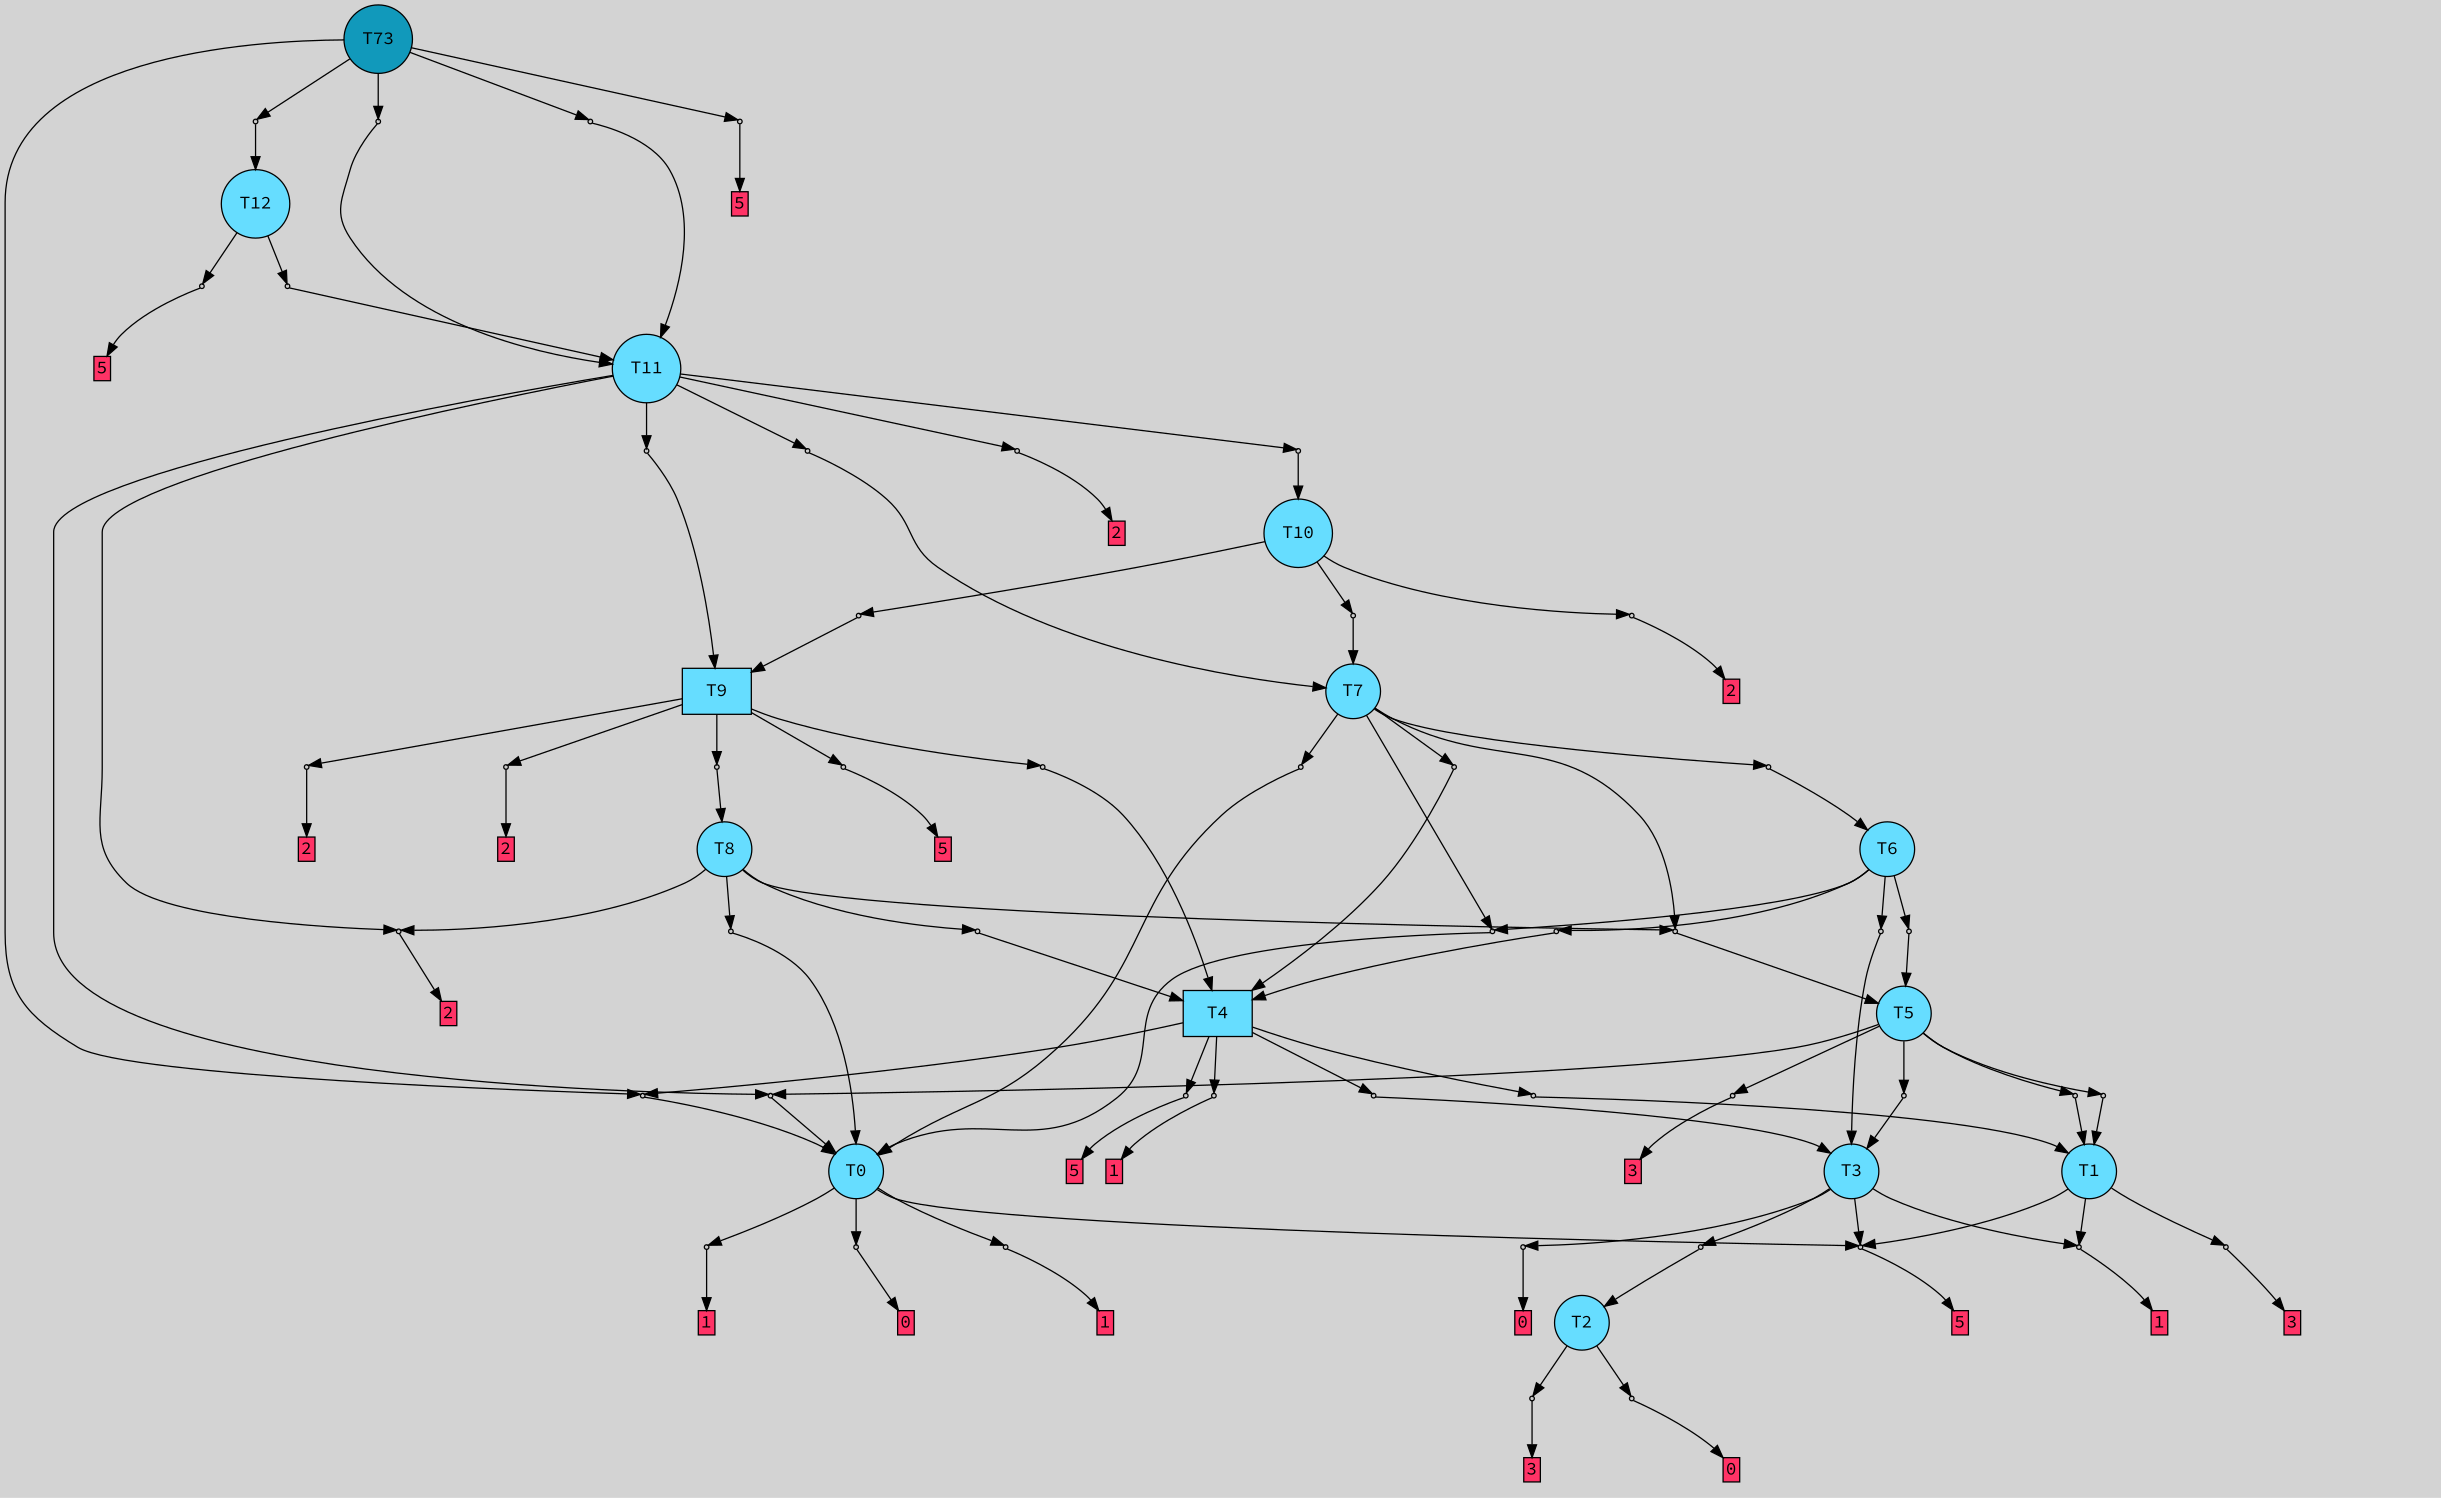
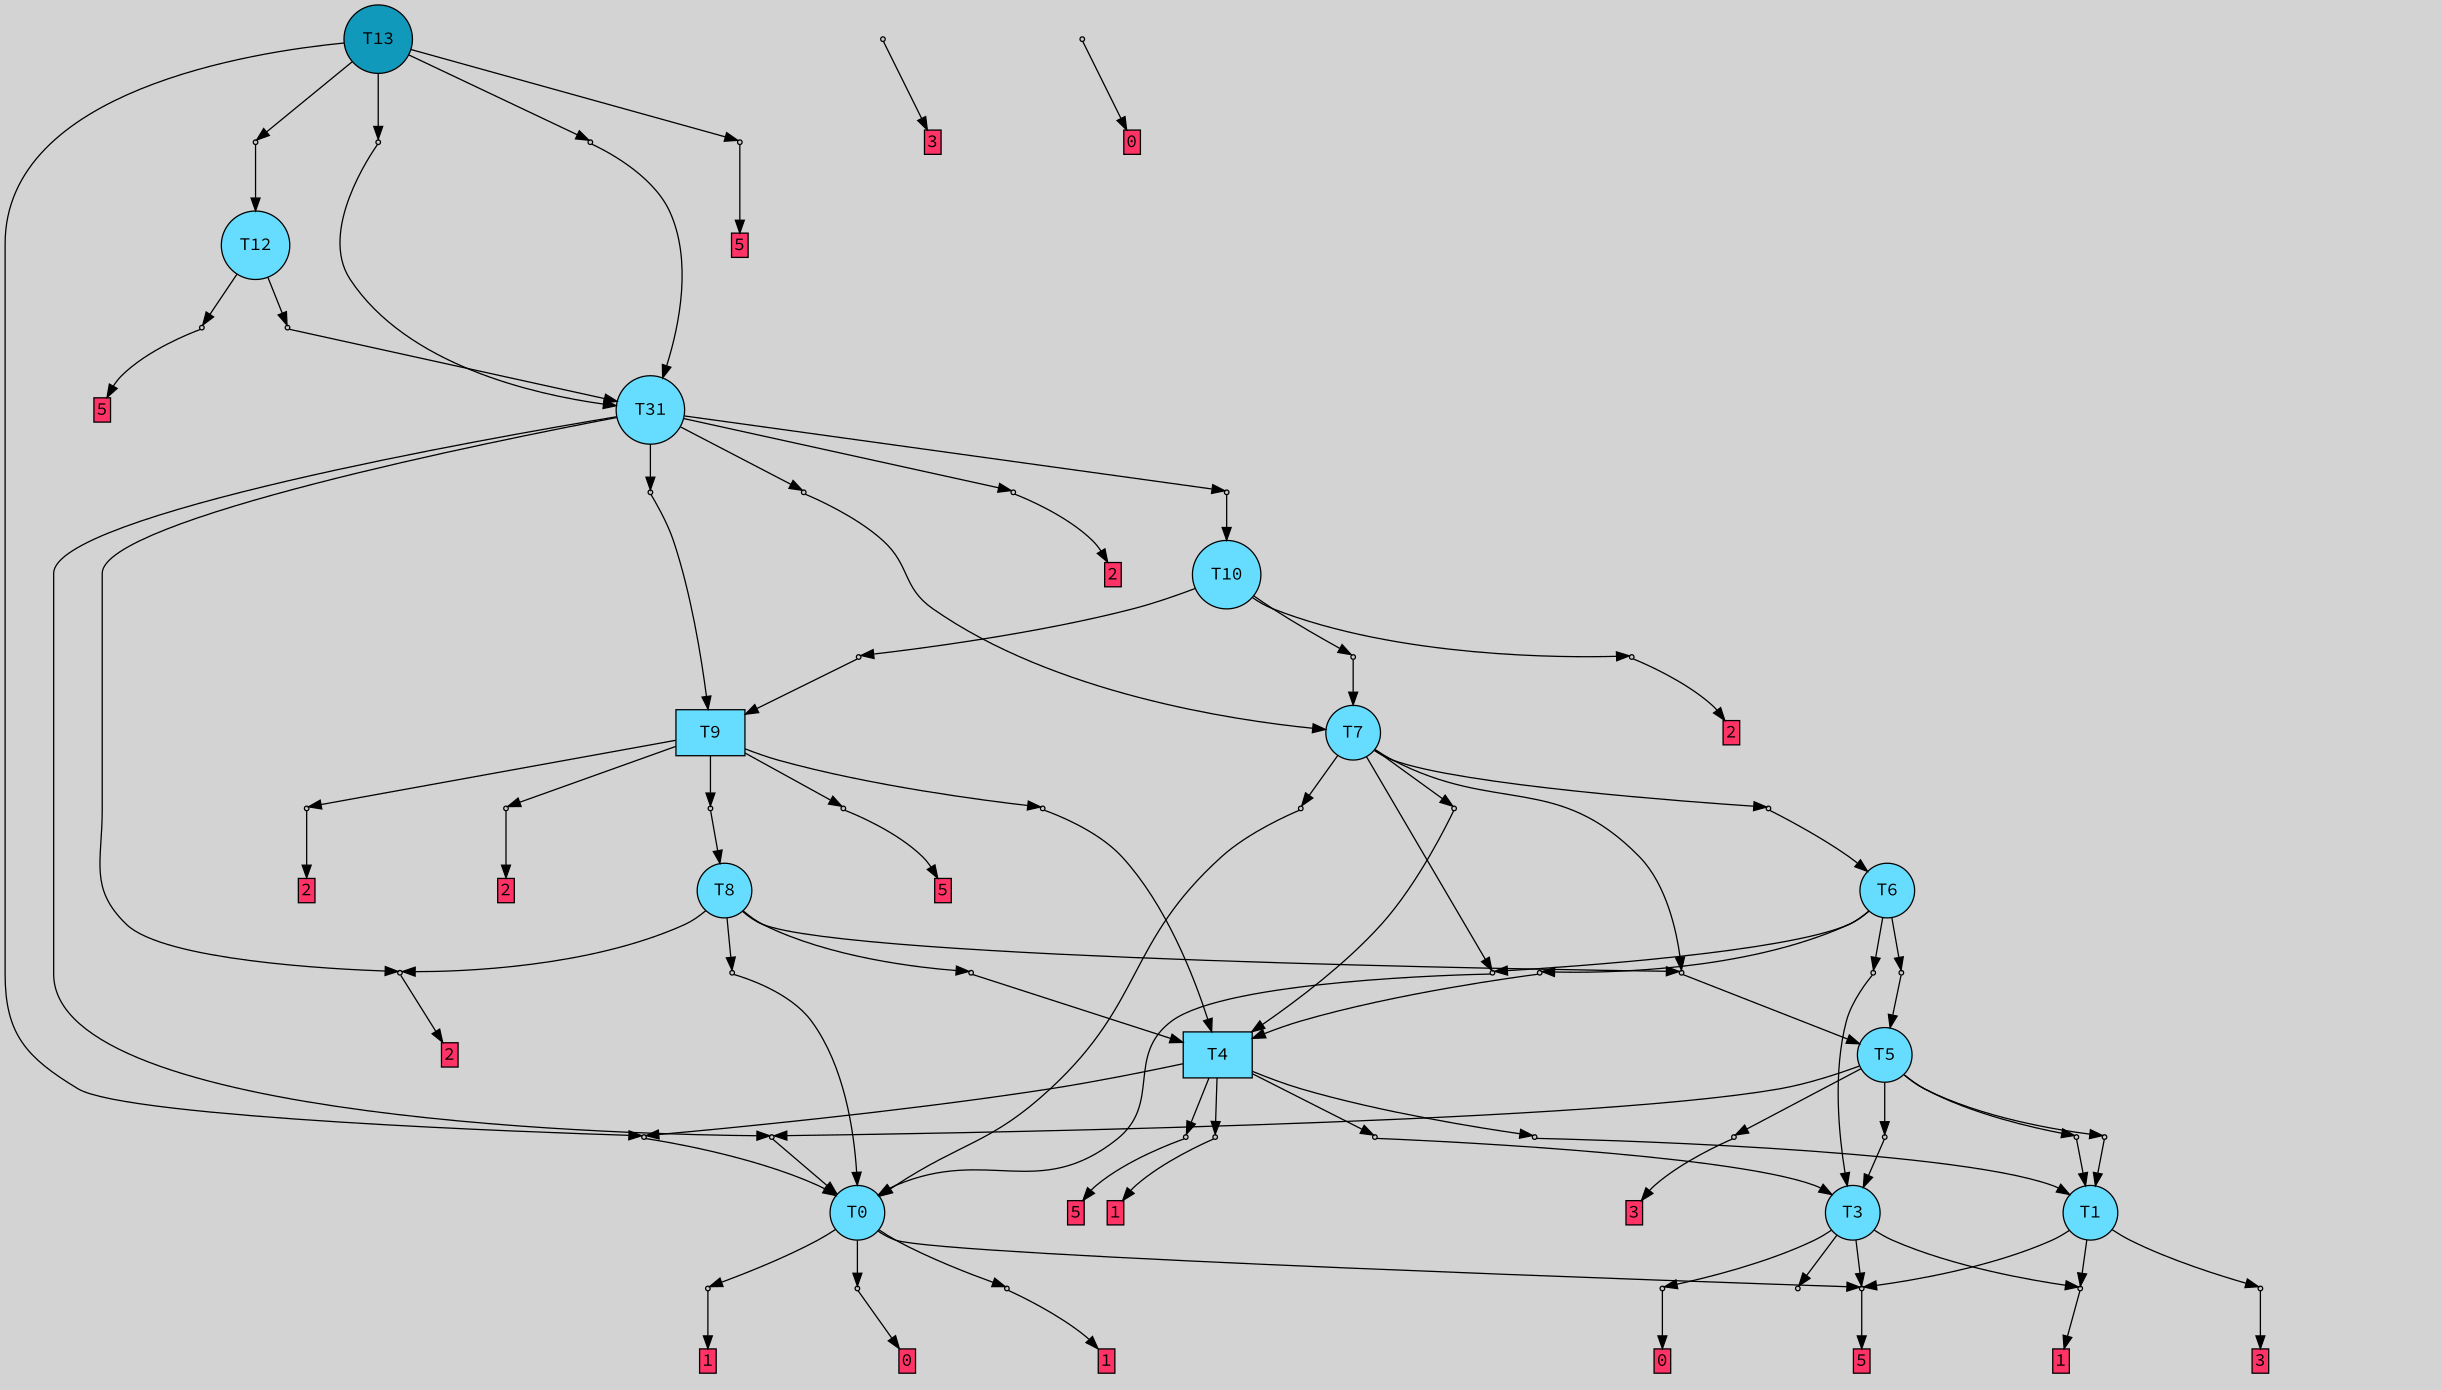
(378, 39) -> (378, 39)
(647, 369) -> (650, 410)
(1582, 1323) -> none
